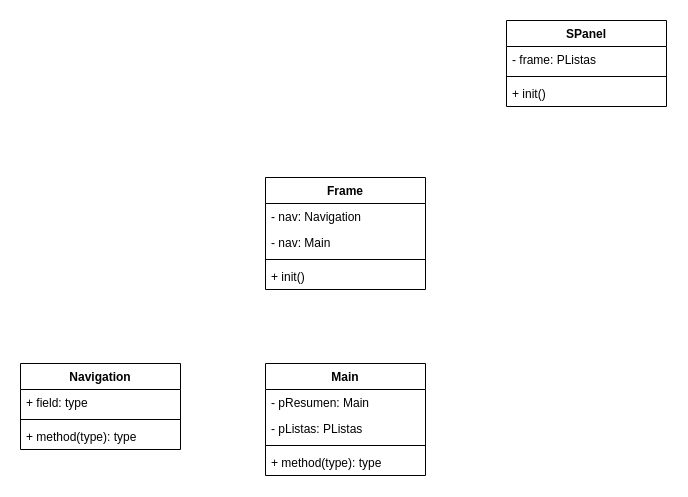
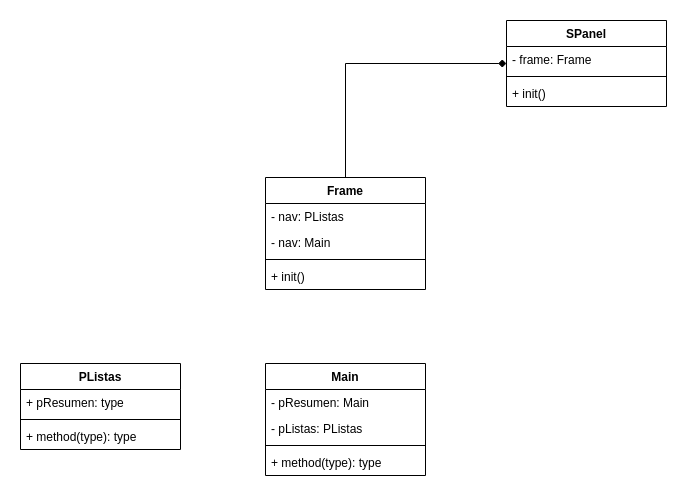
(560, 60) -> (554, 60)
none -> (366, 64)
(320, 217) -> (312, 217)
(100, 377) -> (100, 377)
(62, 403) -> (75, 403)
